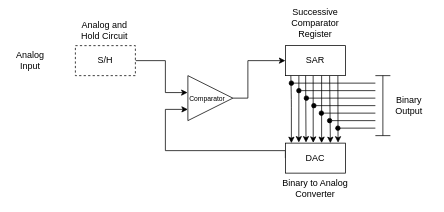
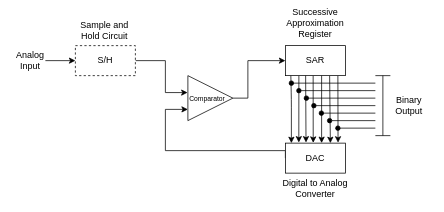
(315, 23) -> (315, 23)
(105, 30) -> (105, 30)
none -> (57, 60)
(315, 188) -> (315, 188)
